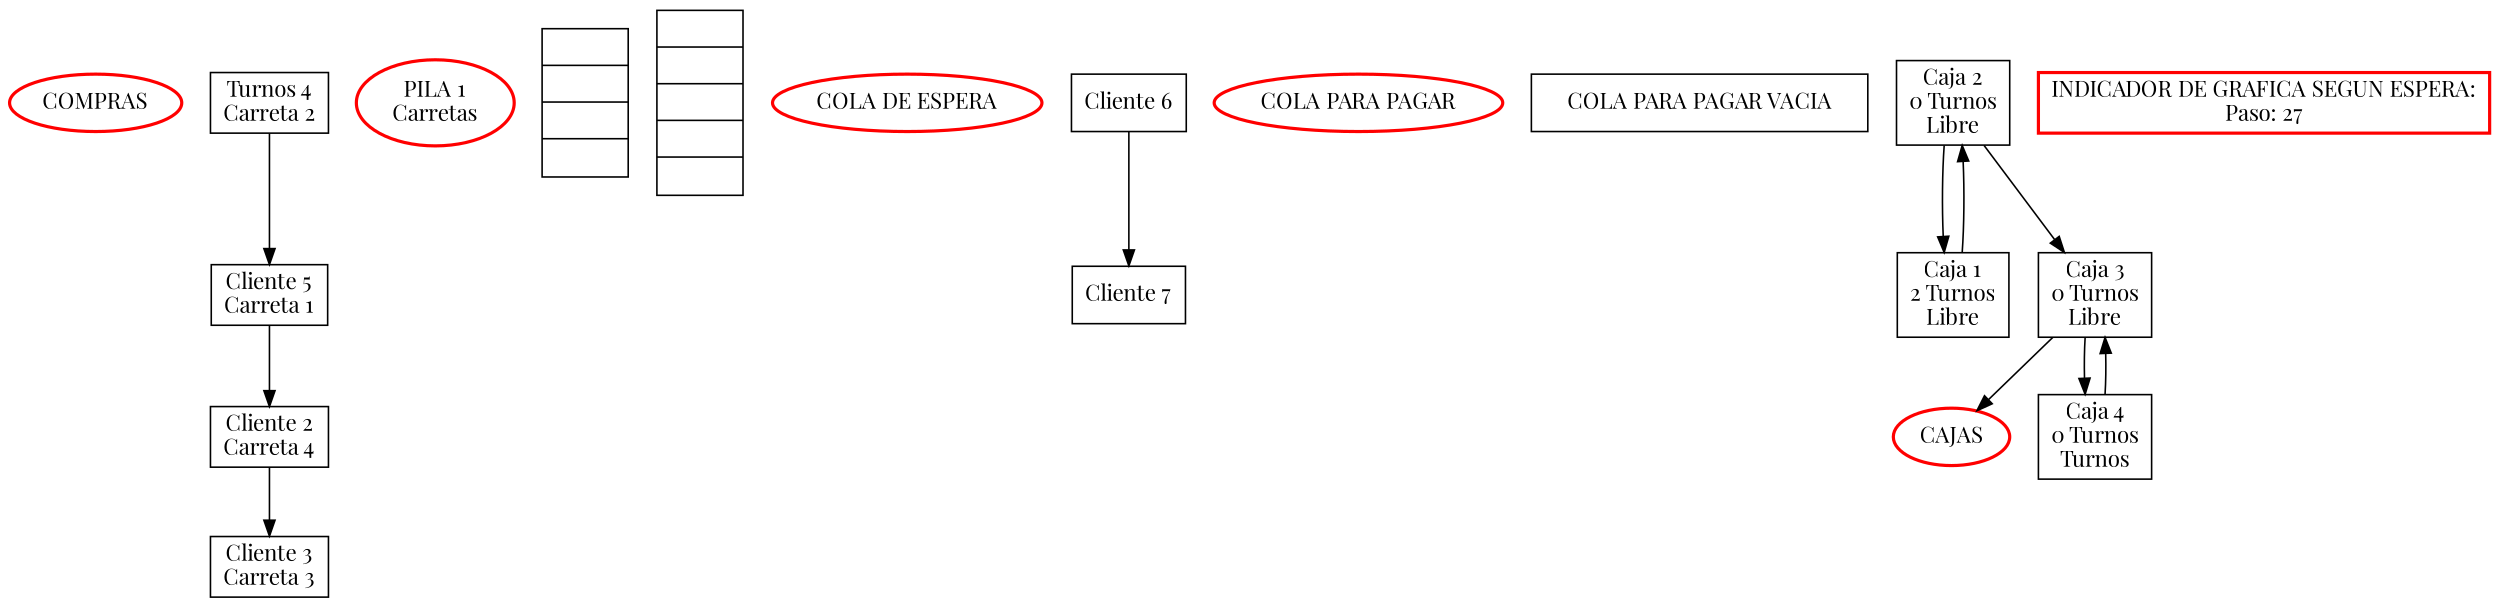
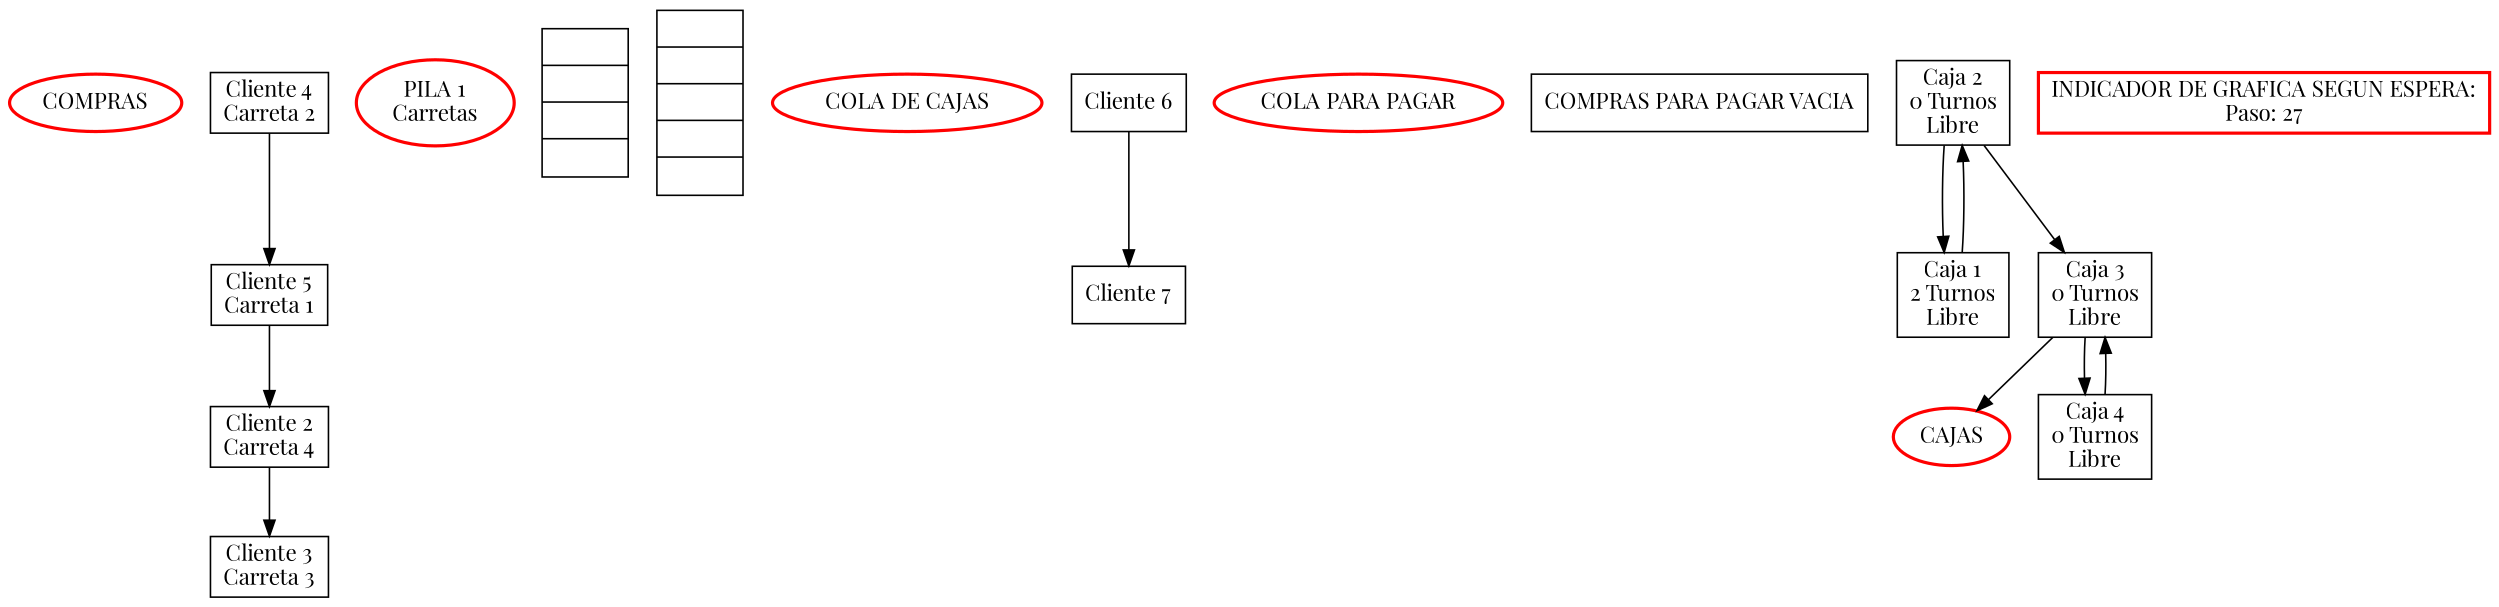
(269, 103) -> (269, 103)
(907, 103) -> (907, 103)
(1700, 103) -> (1700, 103)
(2095, 437) -> (2095, 437)
